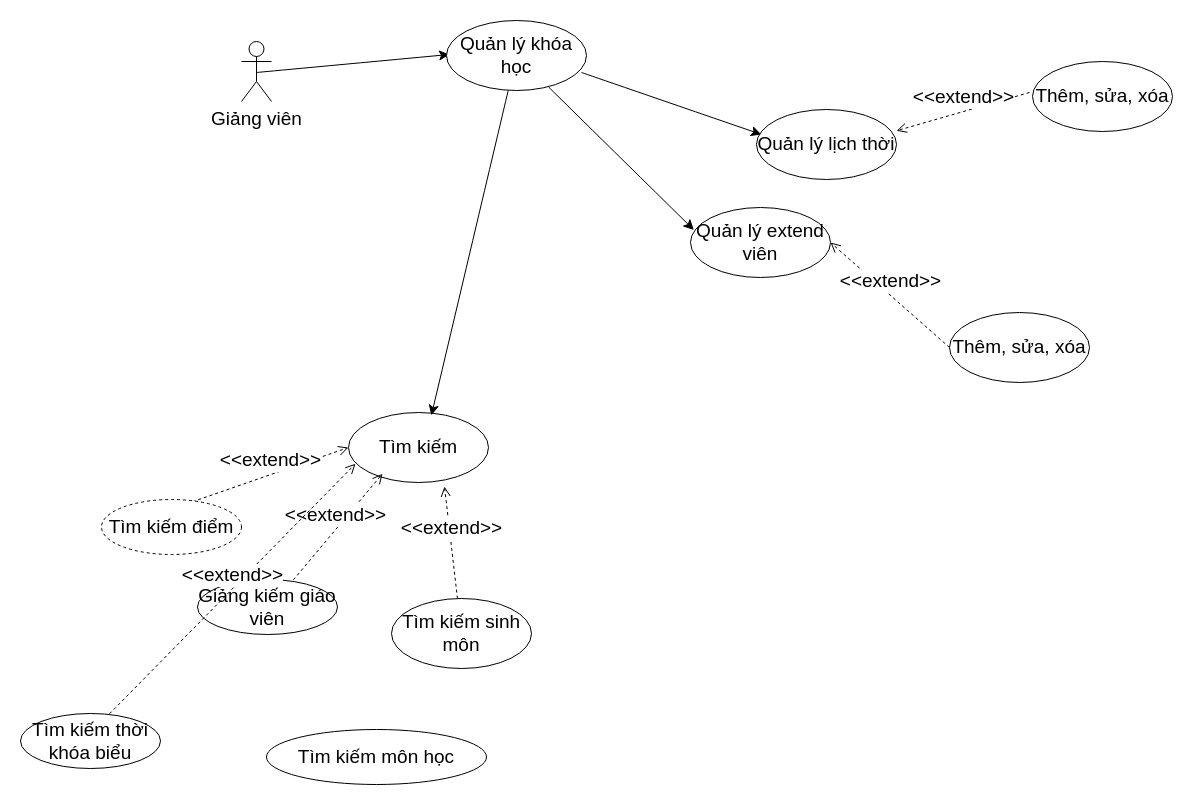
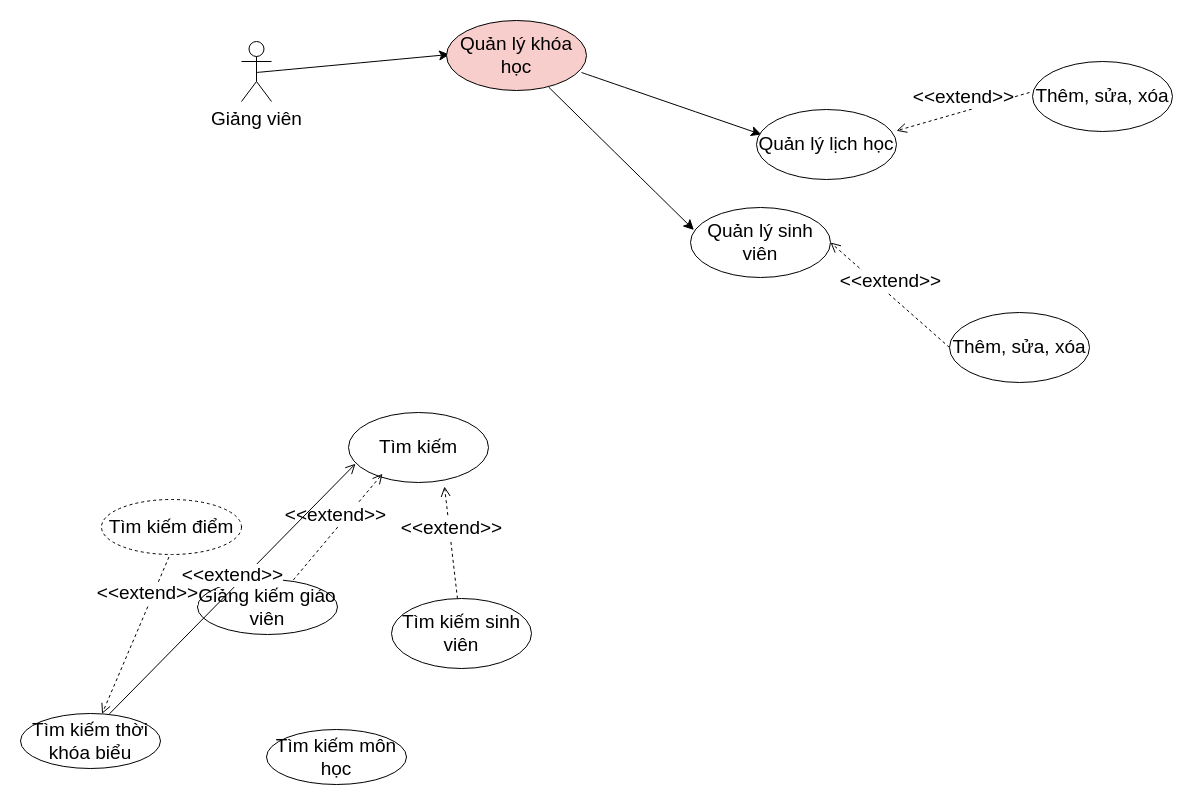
(517, 56) -> (517, 56)
(827, 145) -> (827, 145)
(761, 243) -> (761, 243)
(471, 250) -> none
(235, 487) -> (136, 634)
(462, 634) -> (462, 634)
(171, 651) -> (171, 651)
(377, 757) -> (337, 757)
